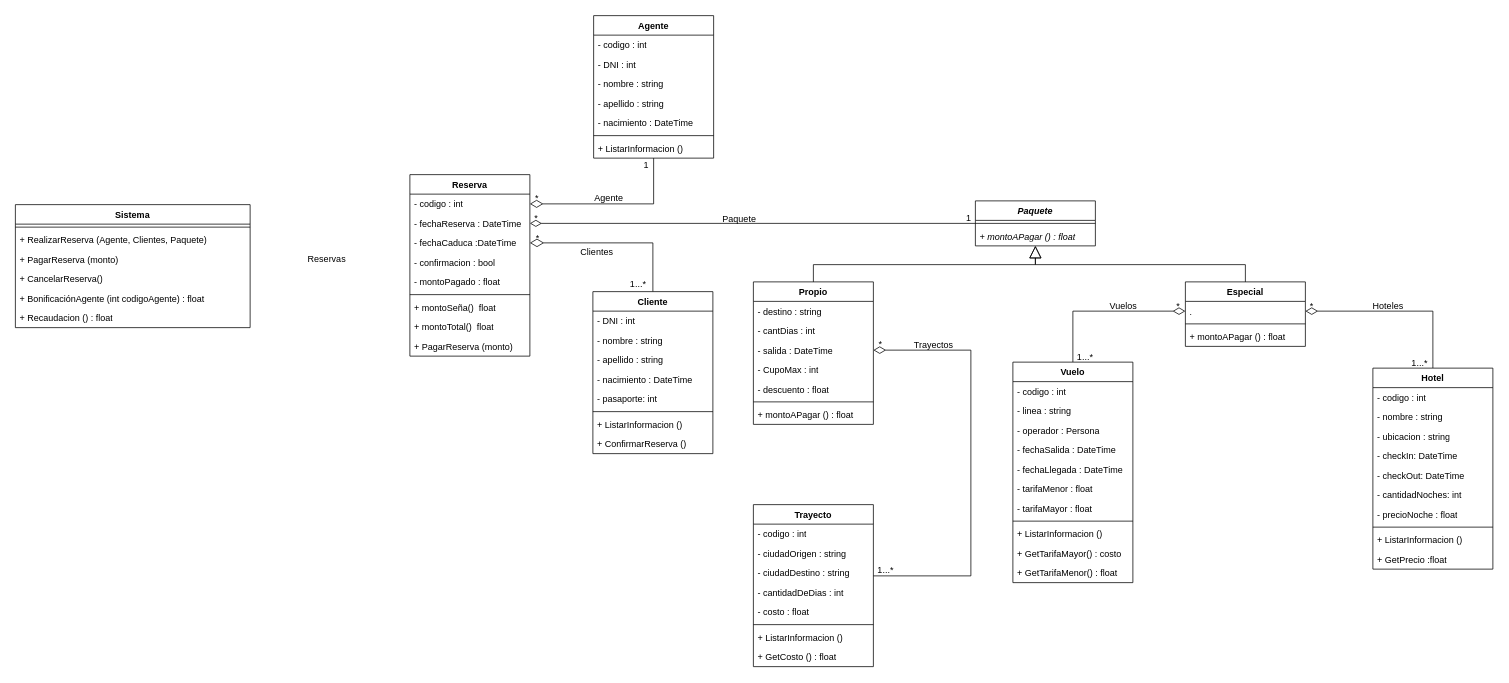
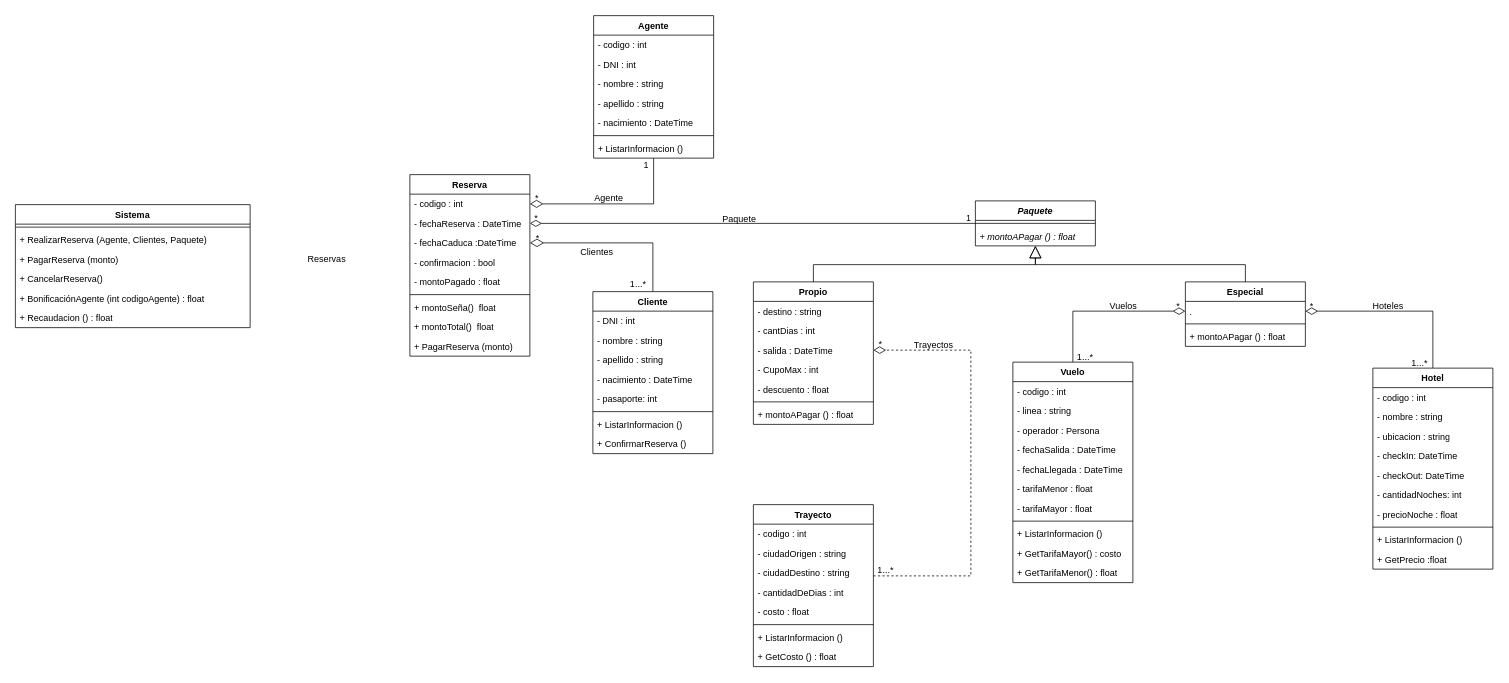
(971, 468) -> (971, 468)
